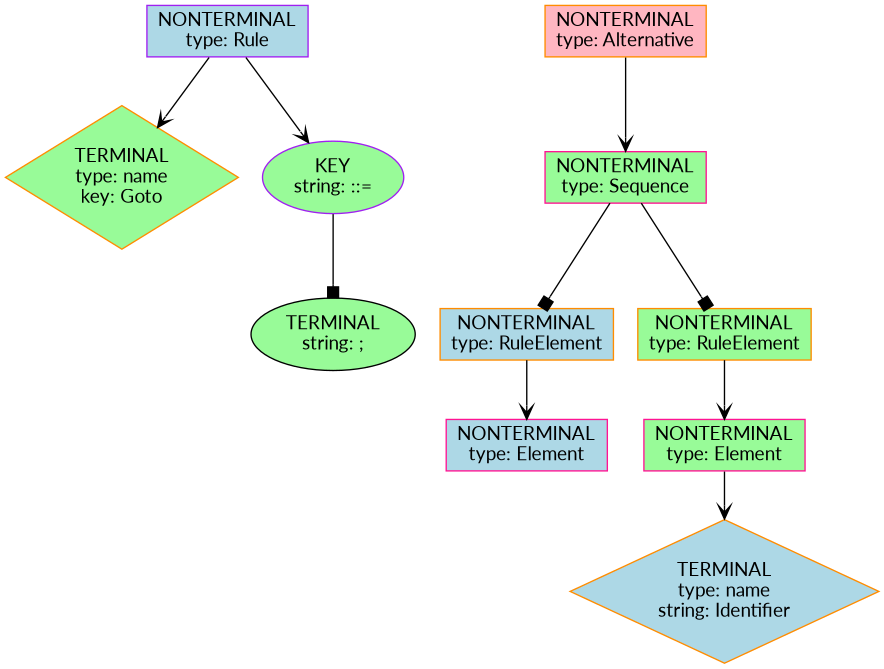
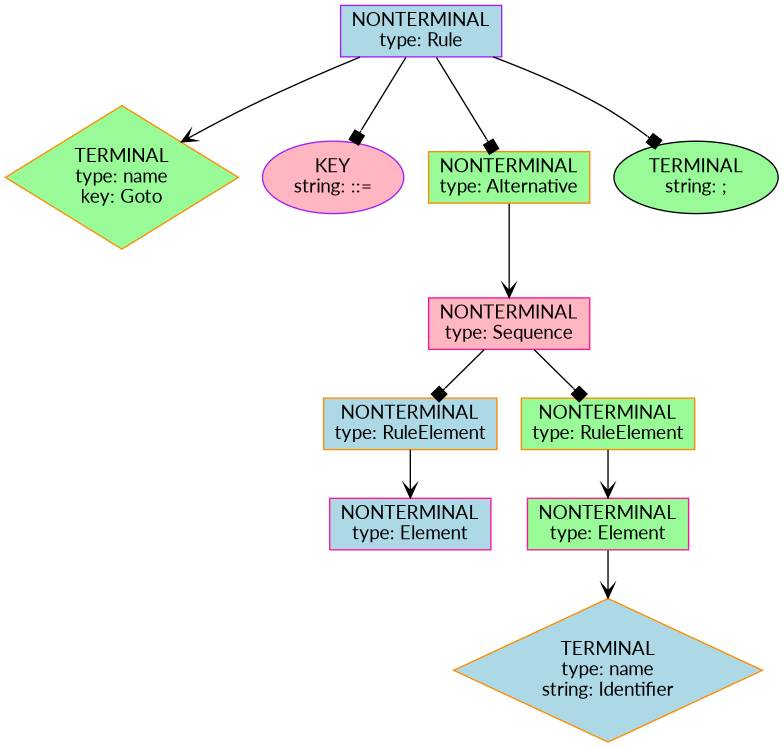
(626, 31) -> (509, 177)
(273, 94) -> (384, 94)
none -> (462, 98)
(333, 177) -> (333, 177)
(626, 177) -> (509, 324)
(333, 249) -> (573, 91)
